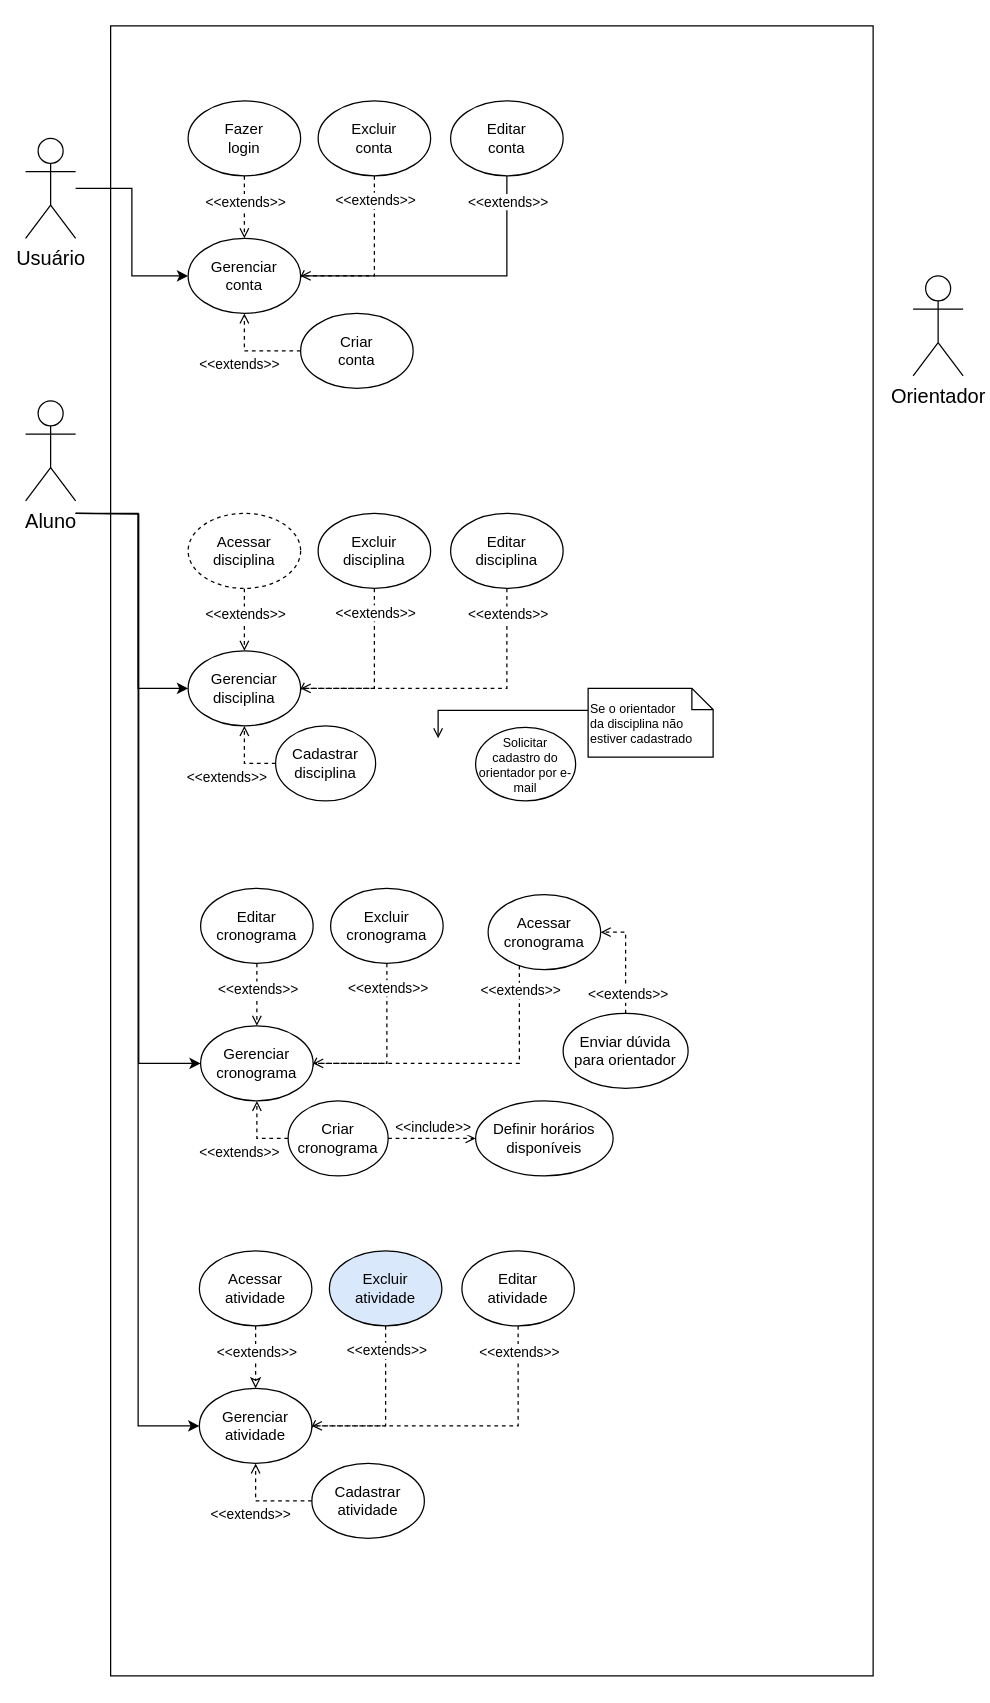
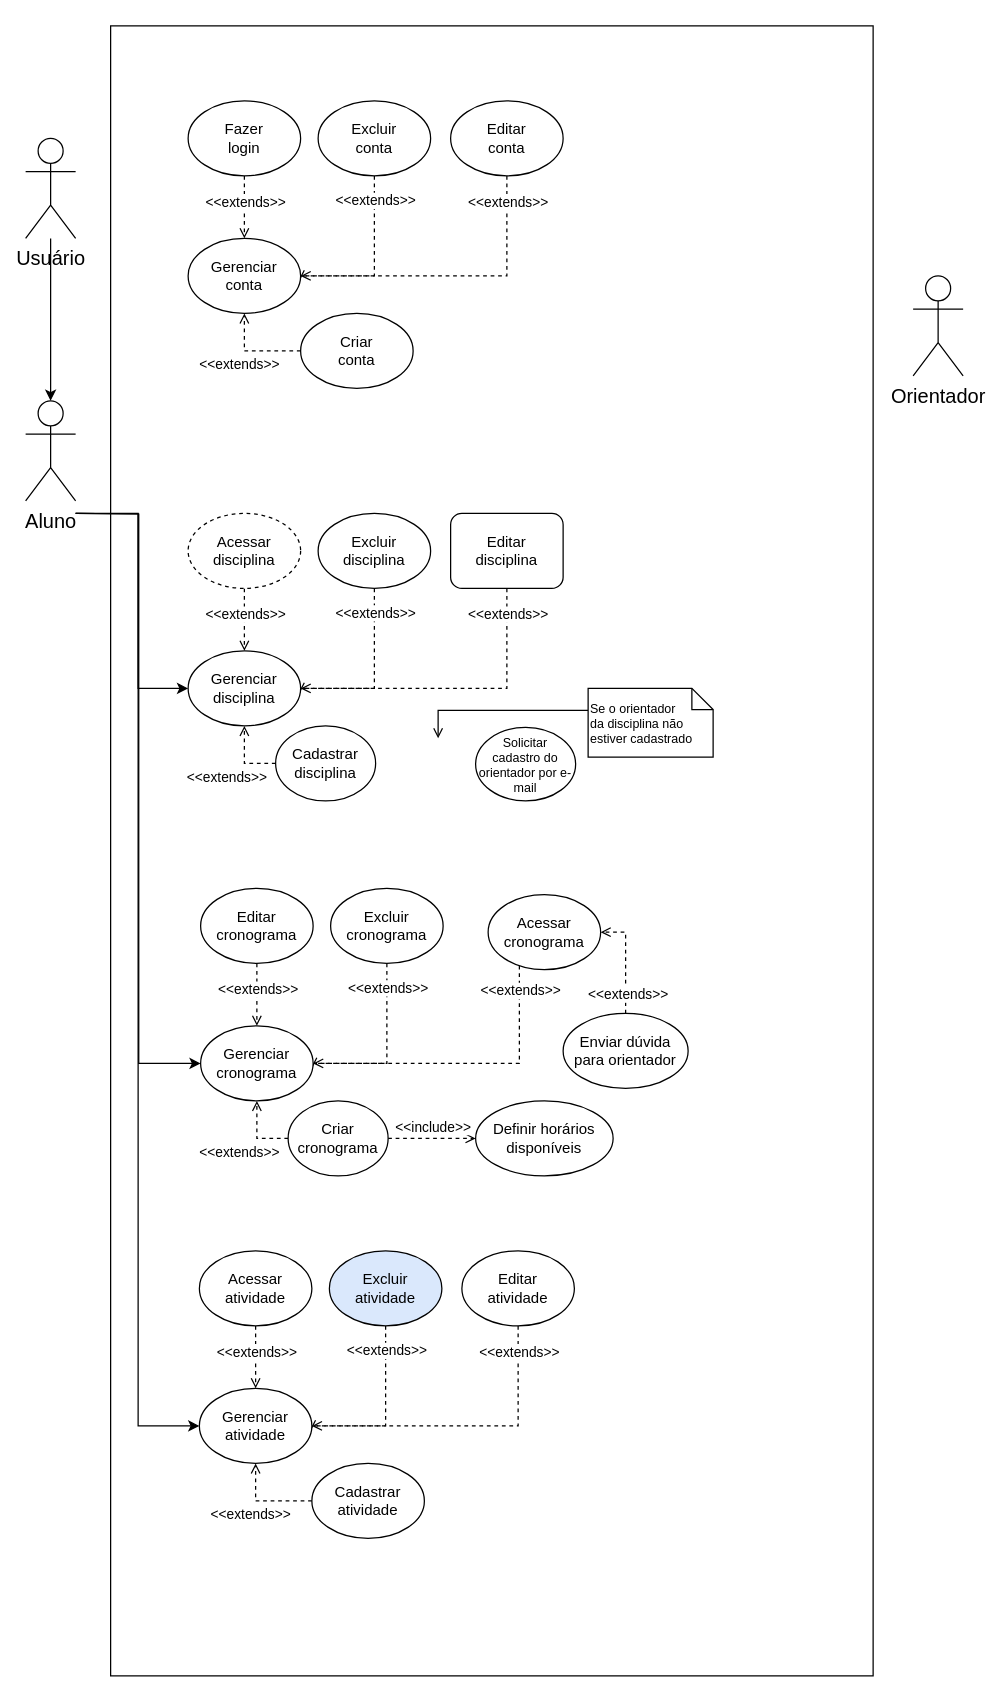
(132, 227) -> (51, 315)
(475, 276) -> (475, 276)
(507, 551) -> (507, 551)
(256, 1378) -> (256, 1379)
